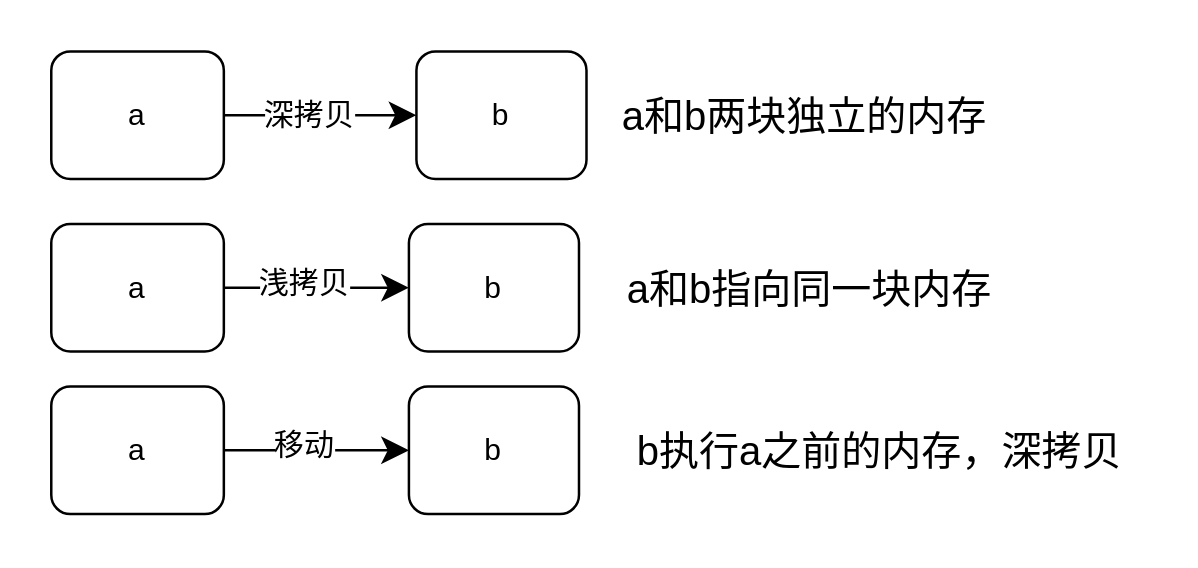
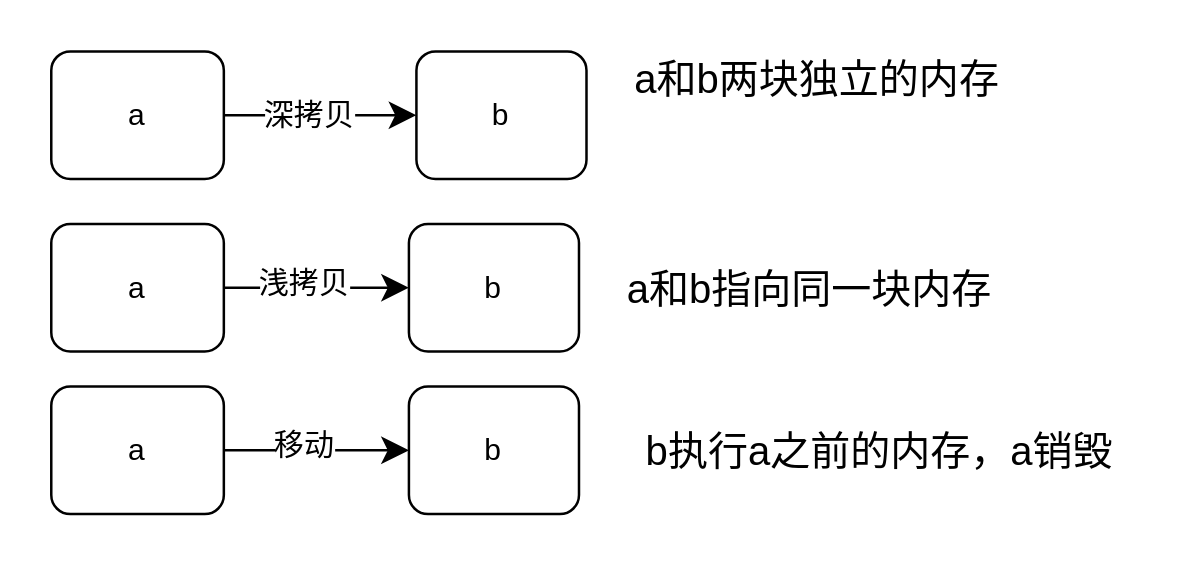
(805, 116) -> (818, 79)
(880, 451) -> (880, 451)
